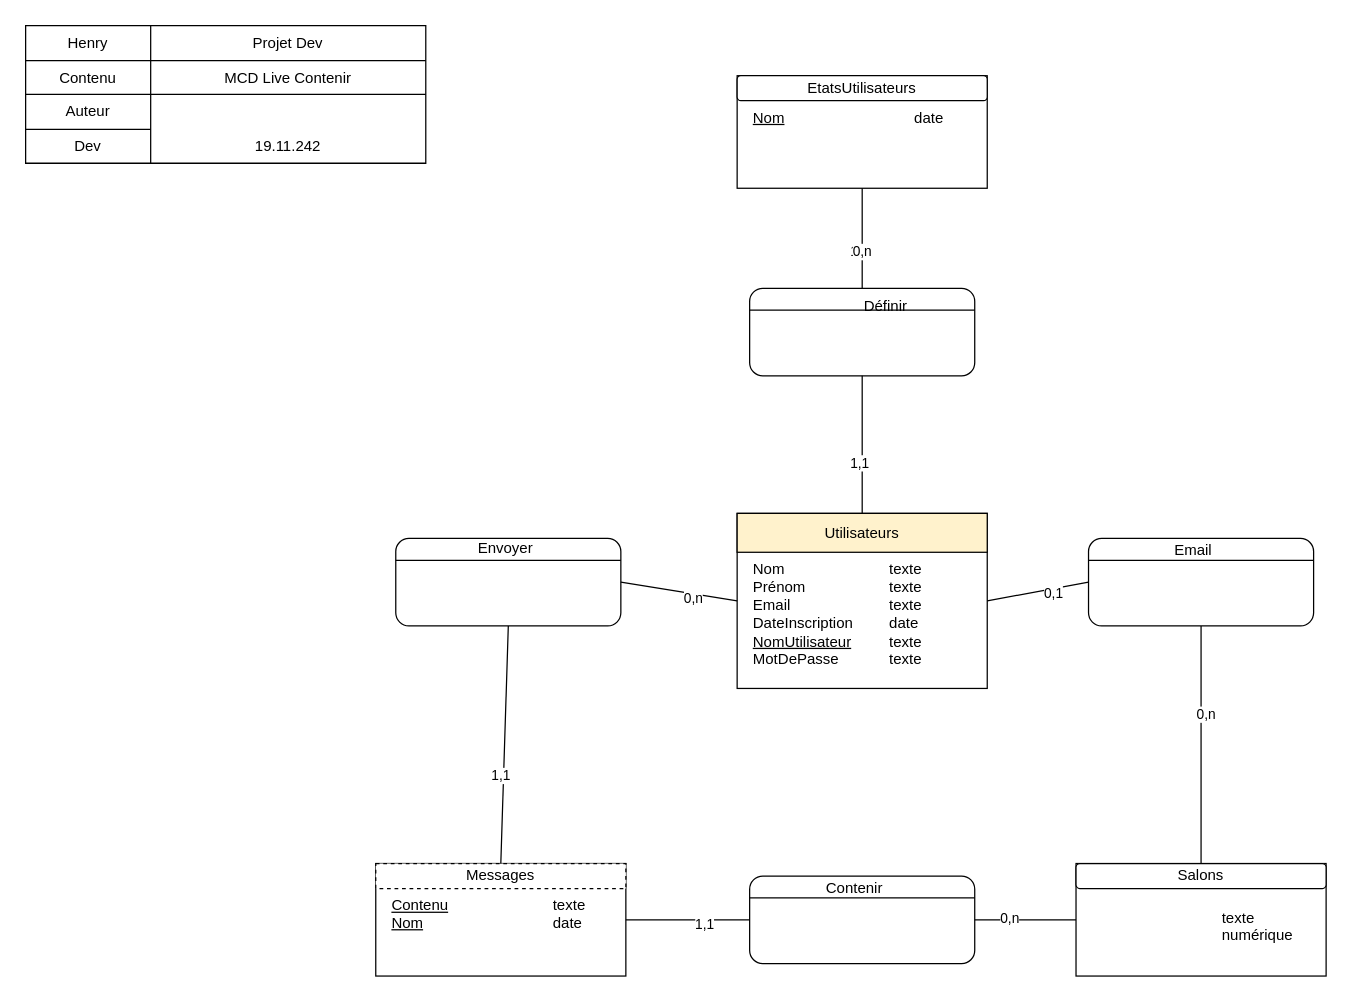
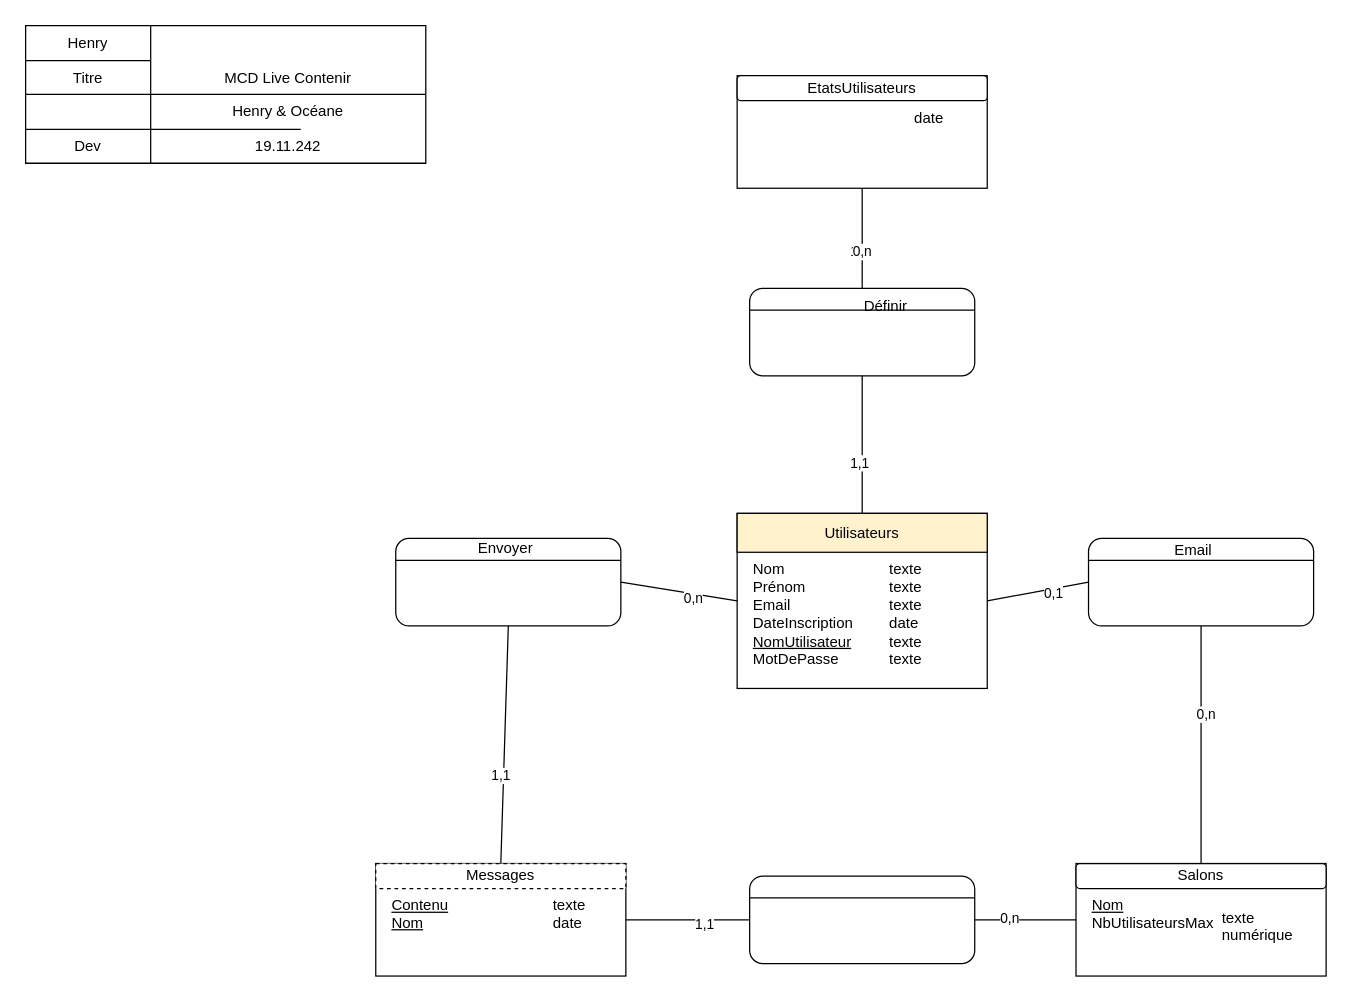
(288, 43) -> none
(88, 78) -> (88, 78)
(88, 112) -> none
none -> (288, 112)
(807, 138) -> none
(854, 888) -> none
none -> (1146, 926)
